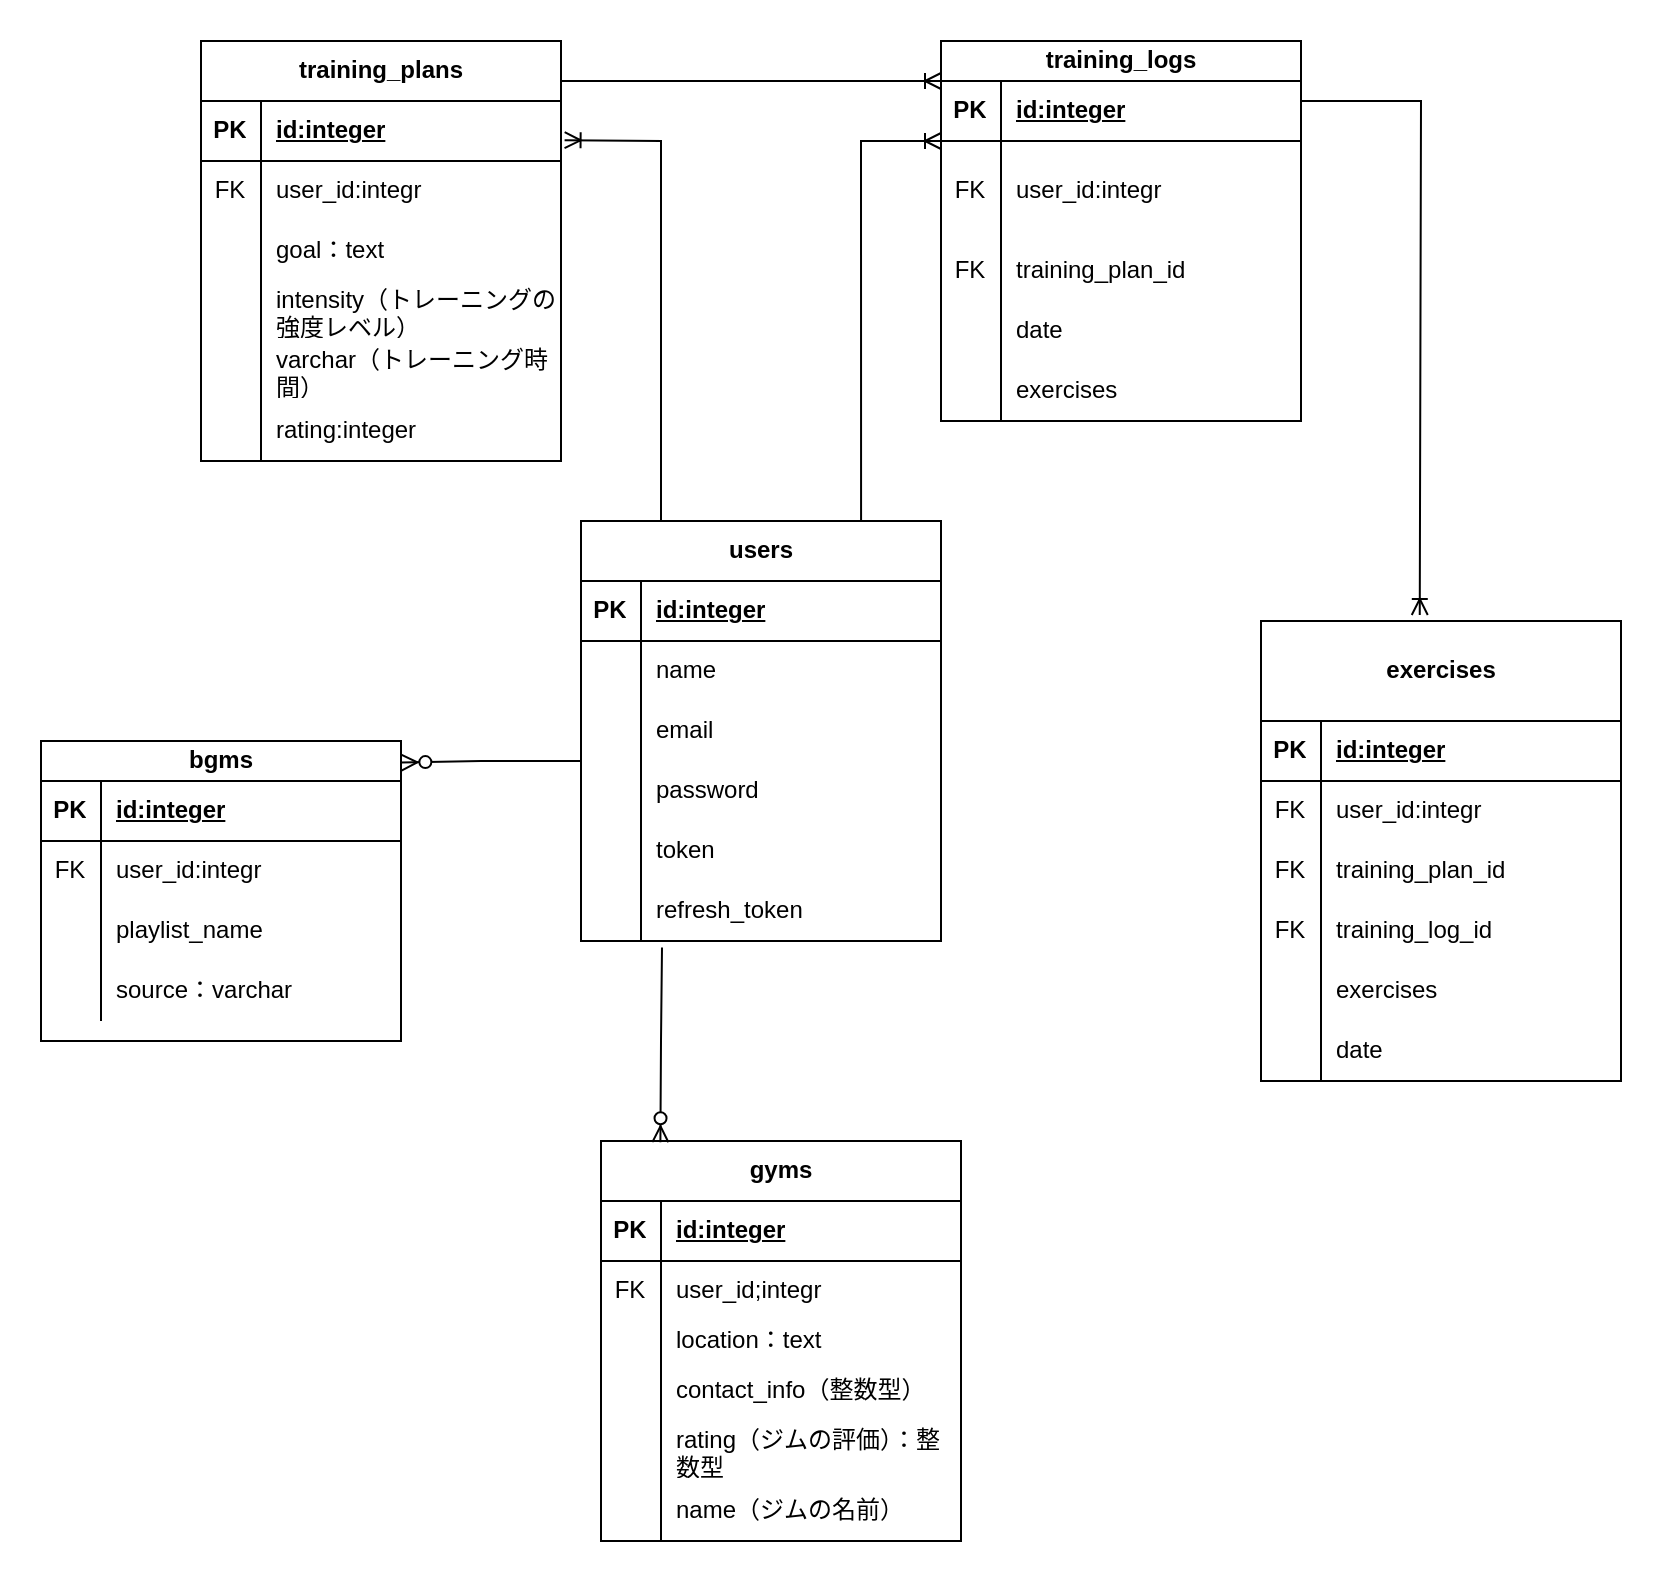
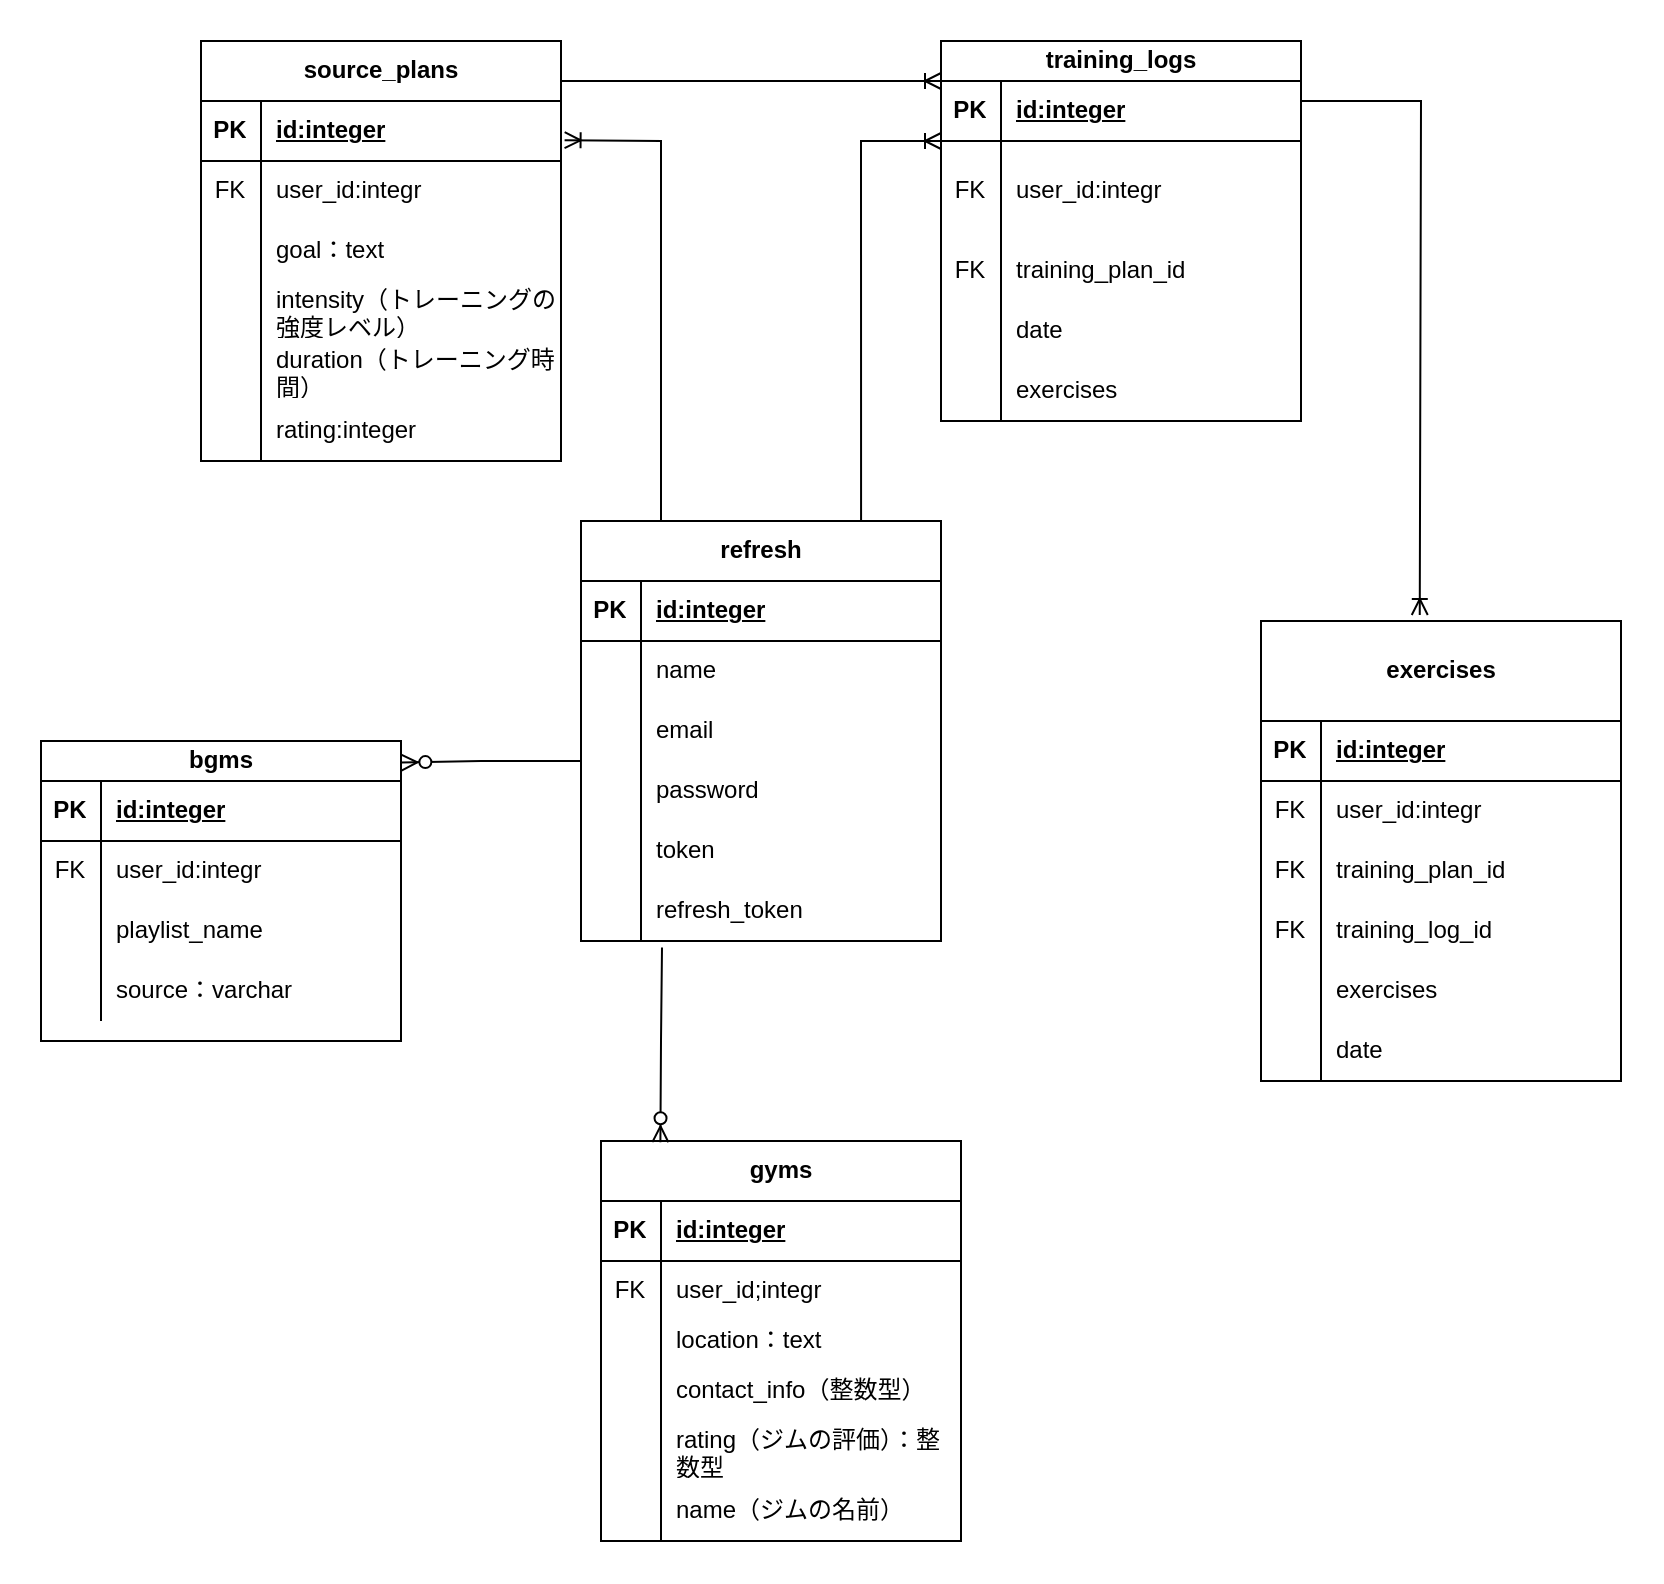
(382, 71) -> (382, 71)
(419, 371) -> (419, 371)
(762, 551) -> (762, 551)
